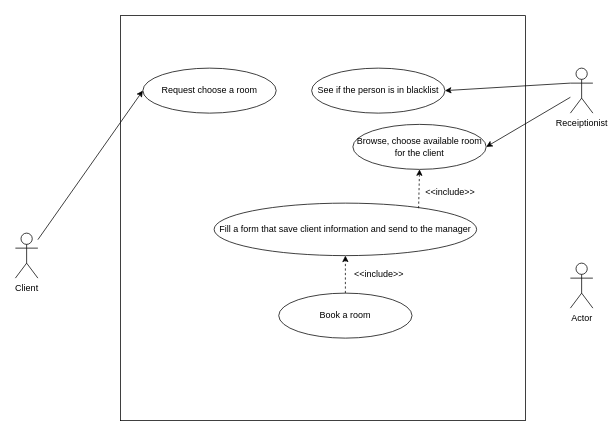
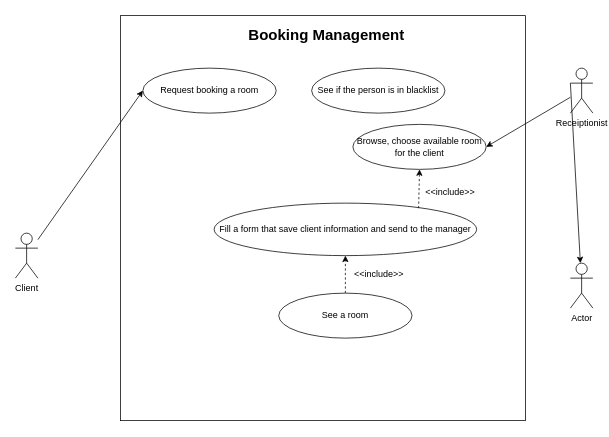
none -> (327, 34)
(510, 86) -> (575, 171)
(210, 90) -> (210, 90)
(345, 315) -> (345, 315)
